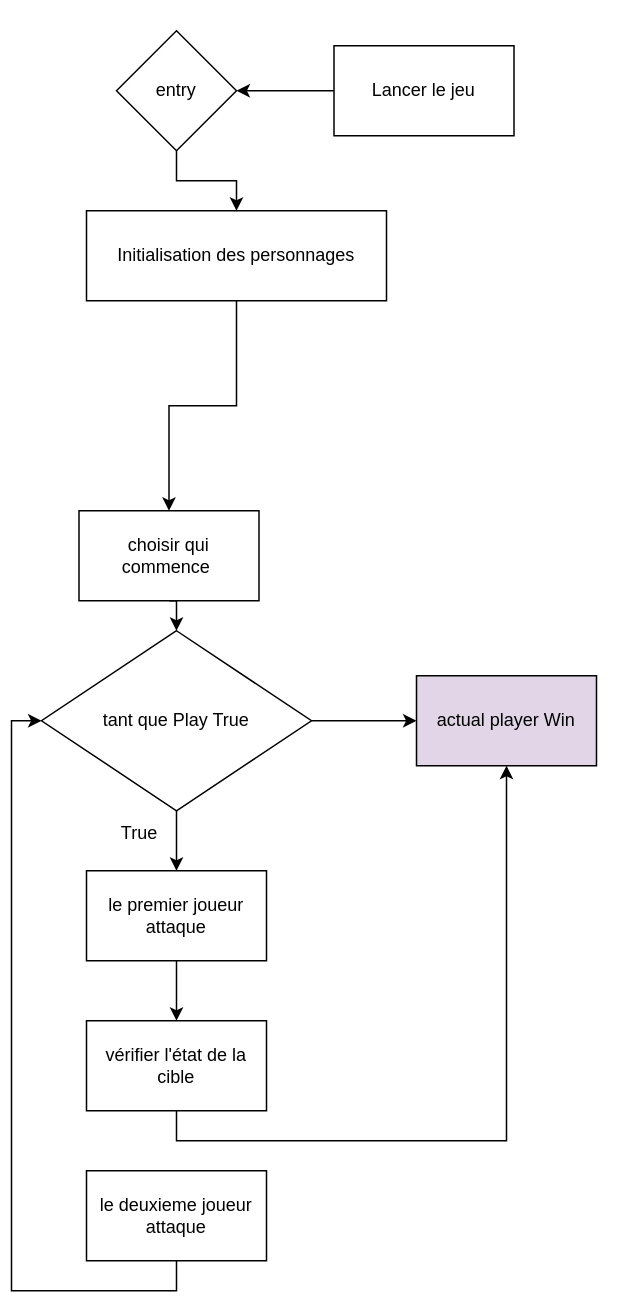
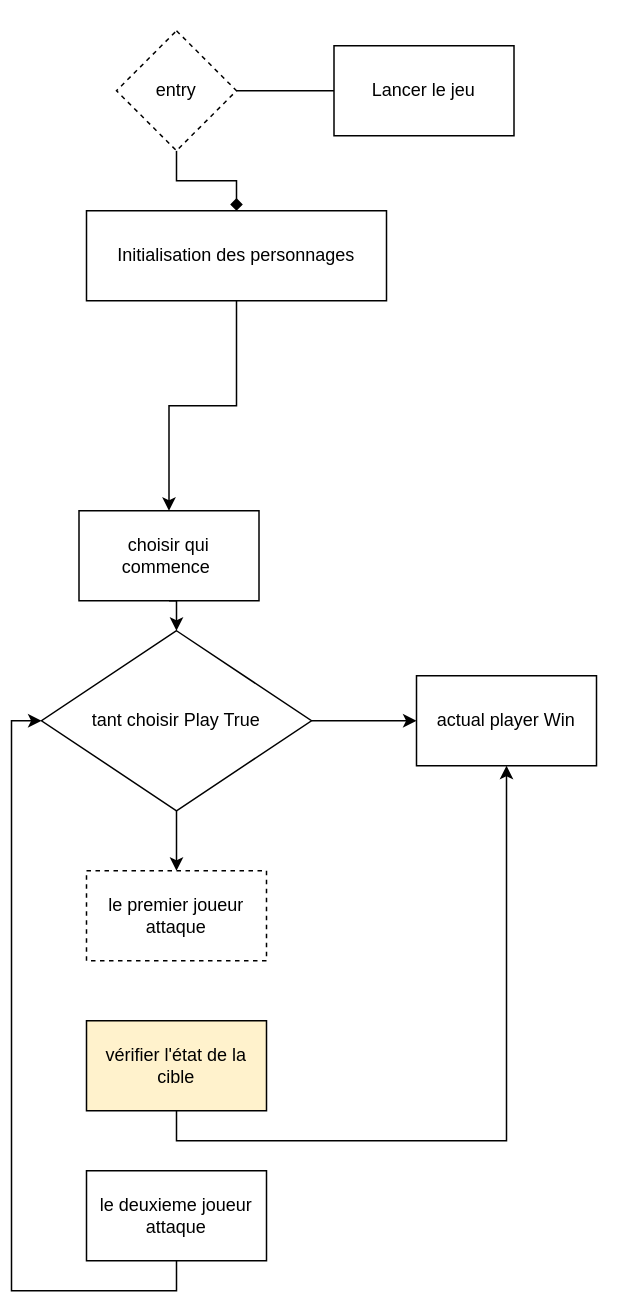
(176, 91) -> (176, 91)
(248, 91) -> (243, 91)
(236, 199) -> (236, 198)
(176, 721) -> (176, 721)
(506, 721) -> (506, 721)
(139, 833) -> none
(176, 916) -> (176, 916)
(176, 986) -> none
(176, 1066) -> (176, 1066)
